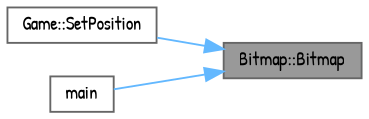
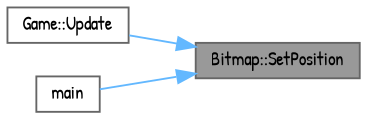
(82, 25) -> (68, 25)
(293, 61) -> (278, 61)
